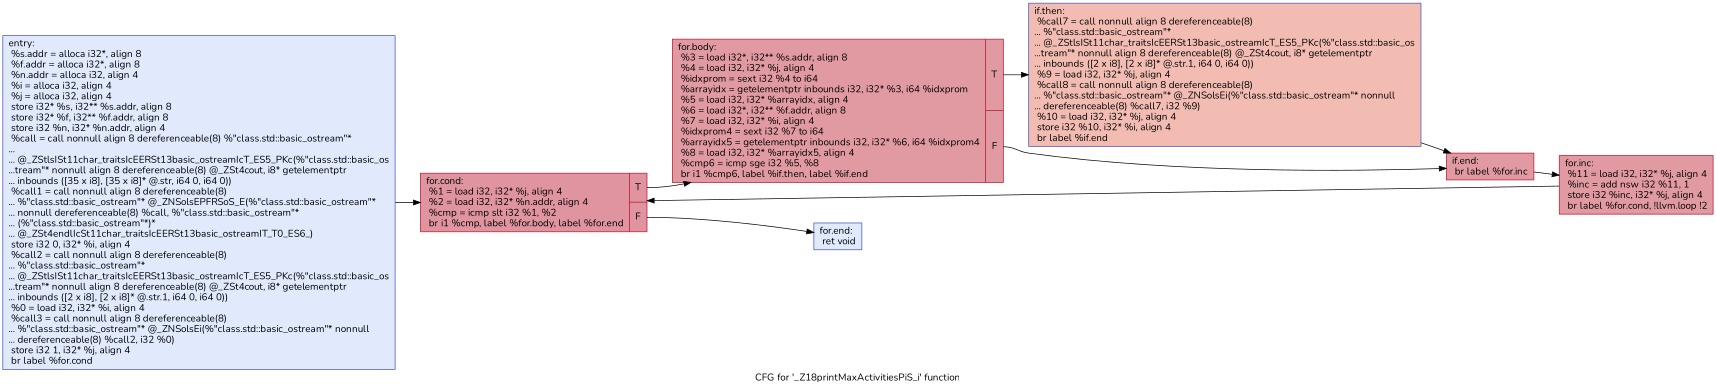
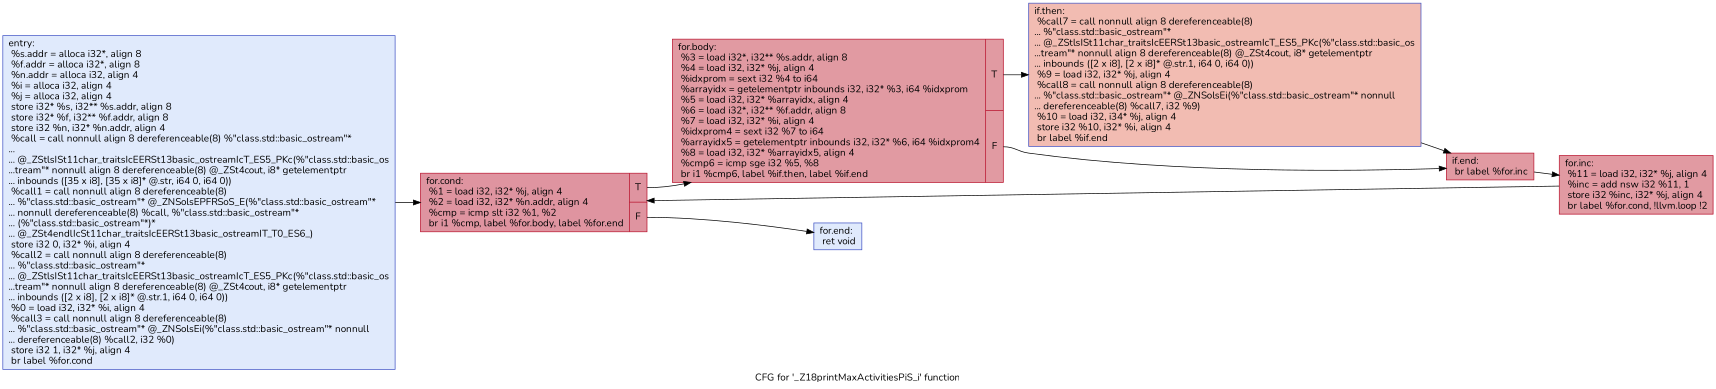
(1106, 117) -> (1106, 117)
